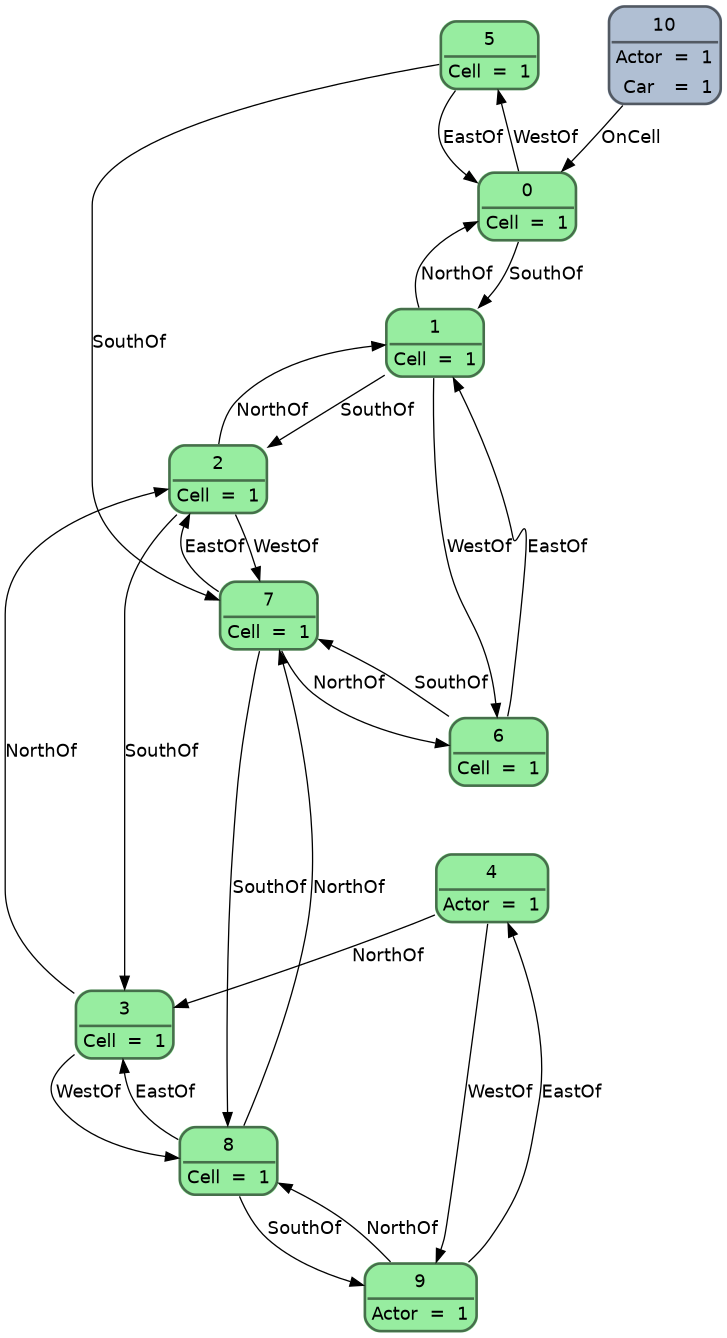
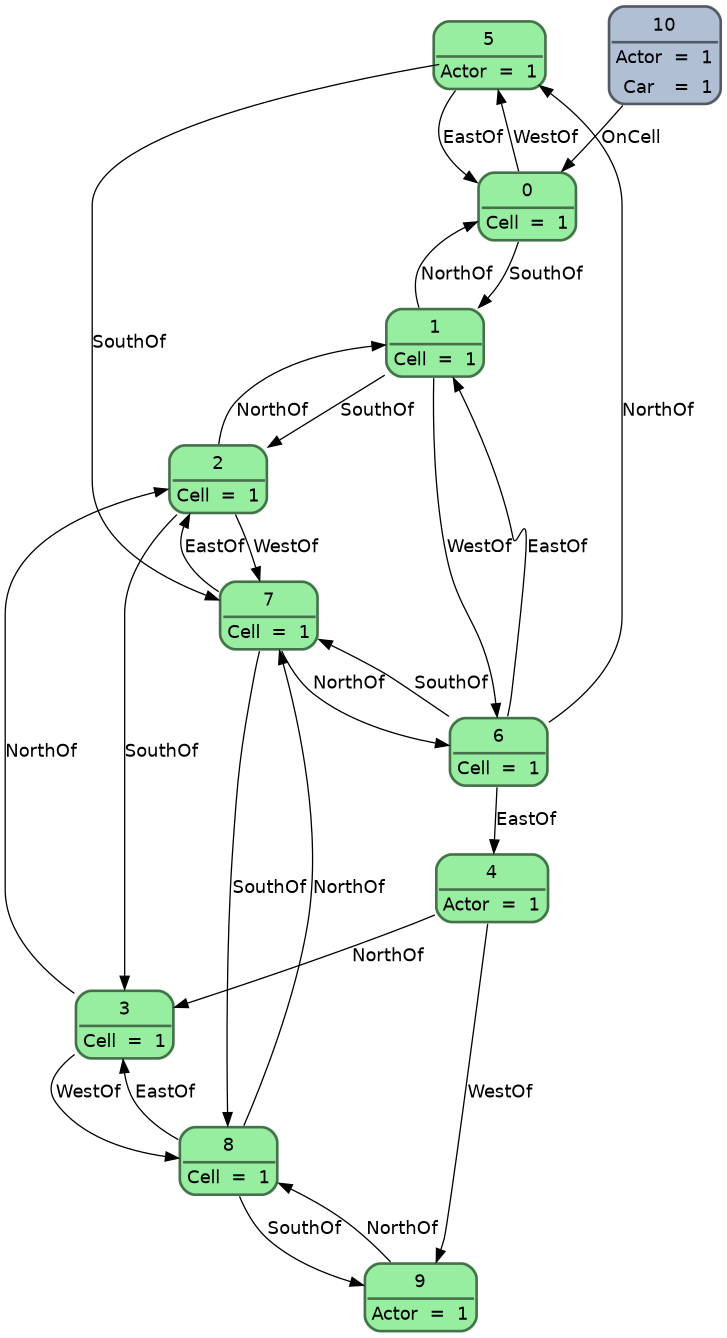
(465, 72) -> (464, 72)
none -> (622, 409)
(538, 1107) -> (496, 813)
